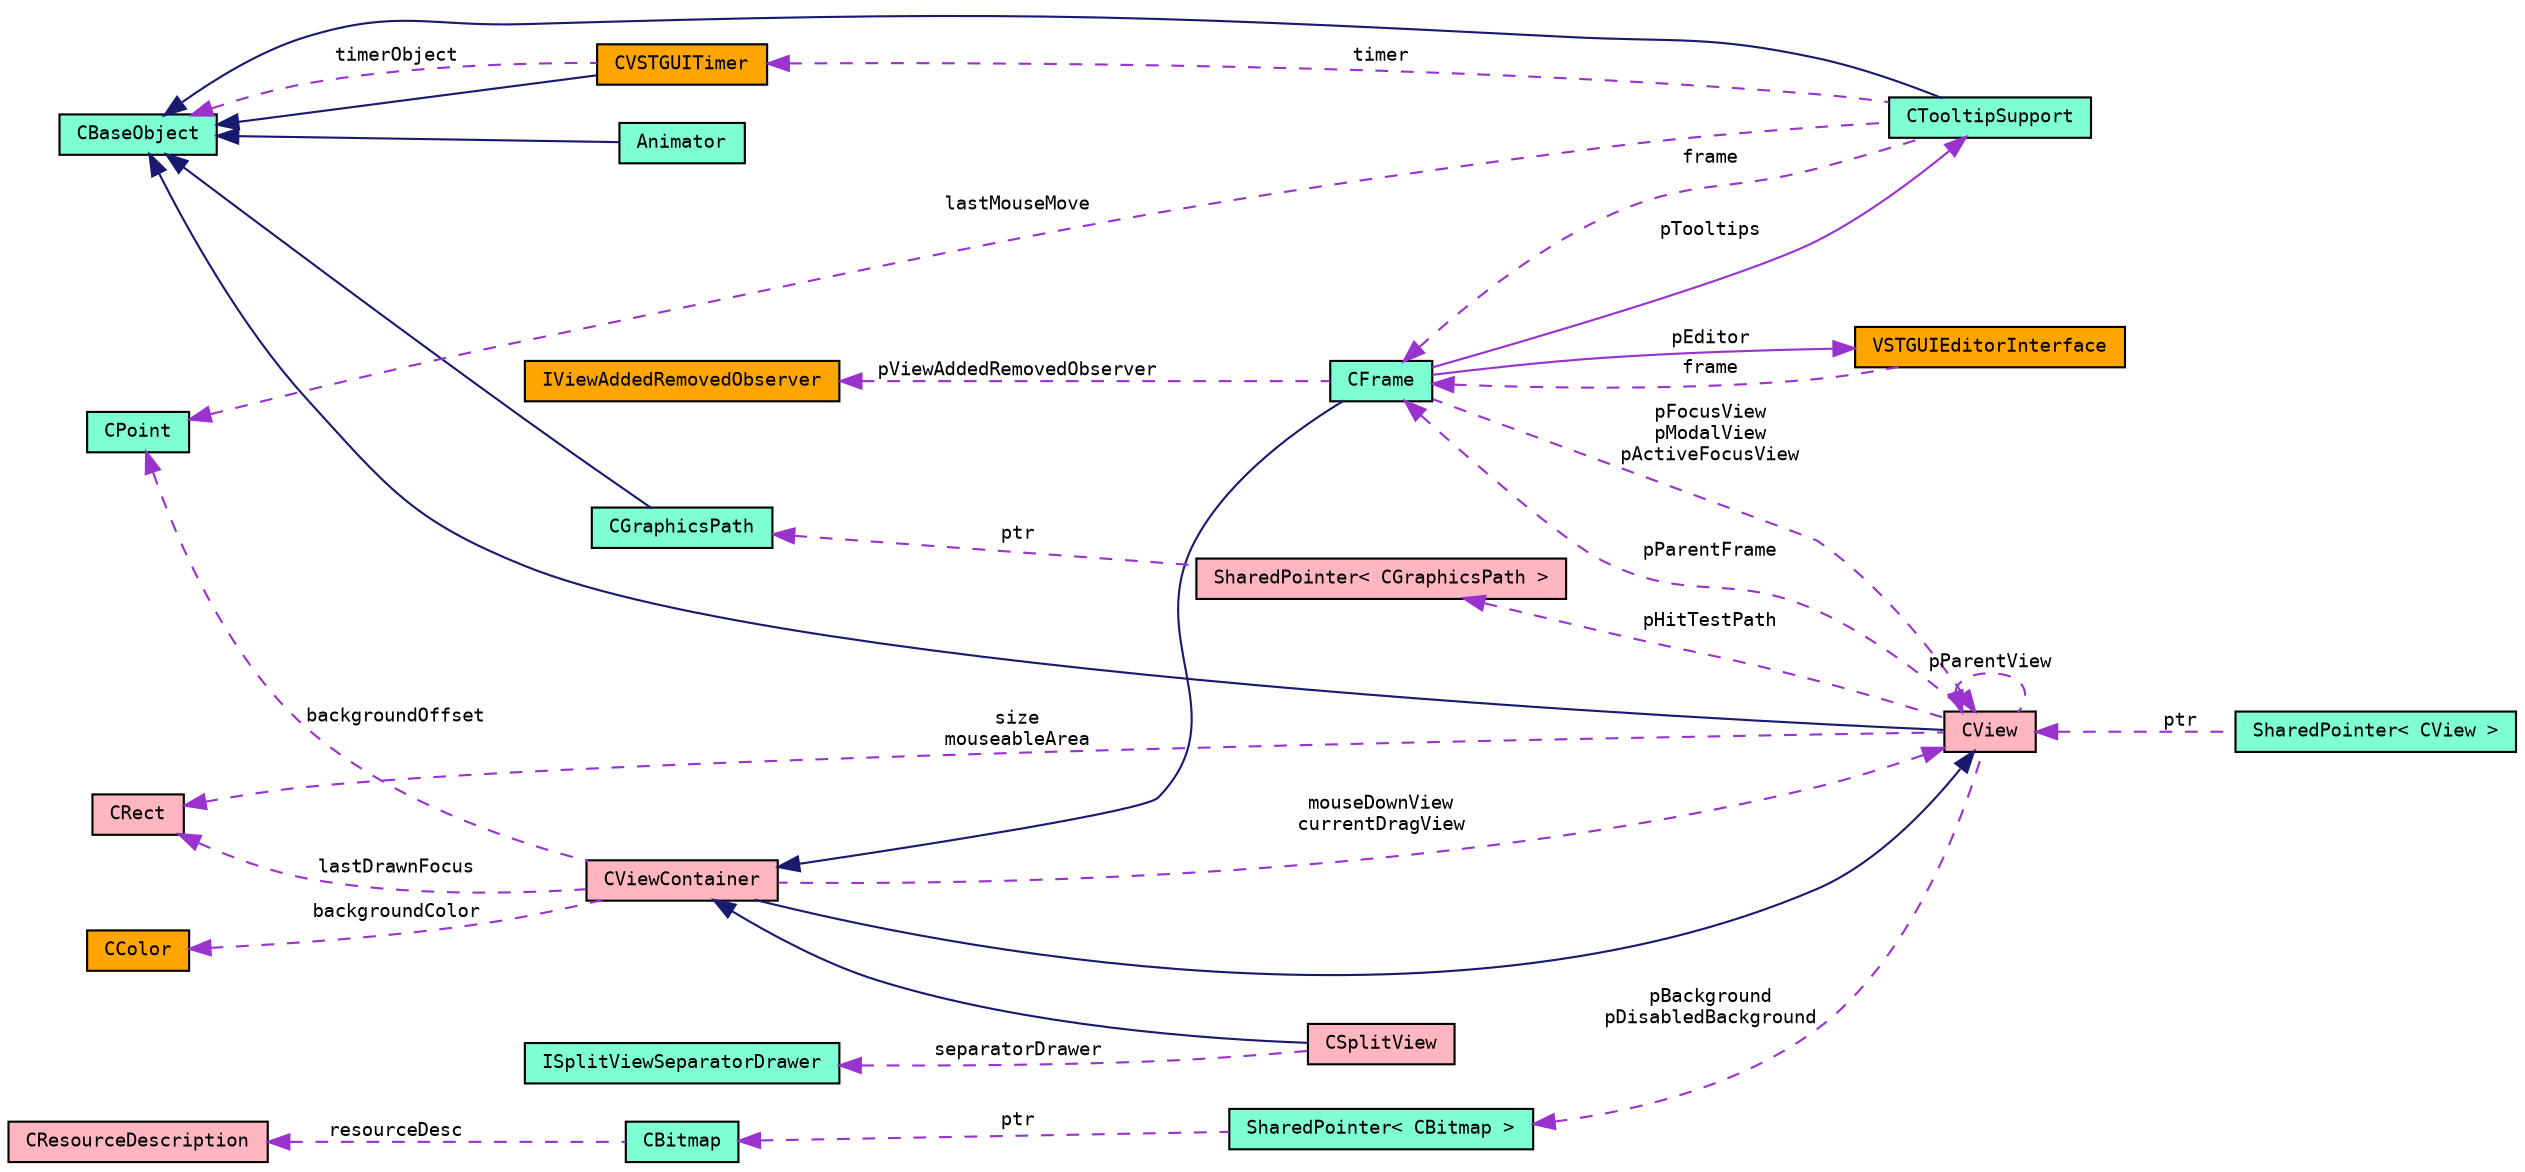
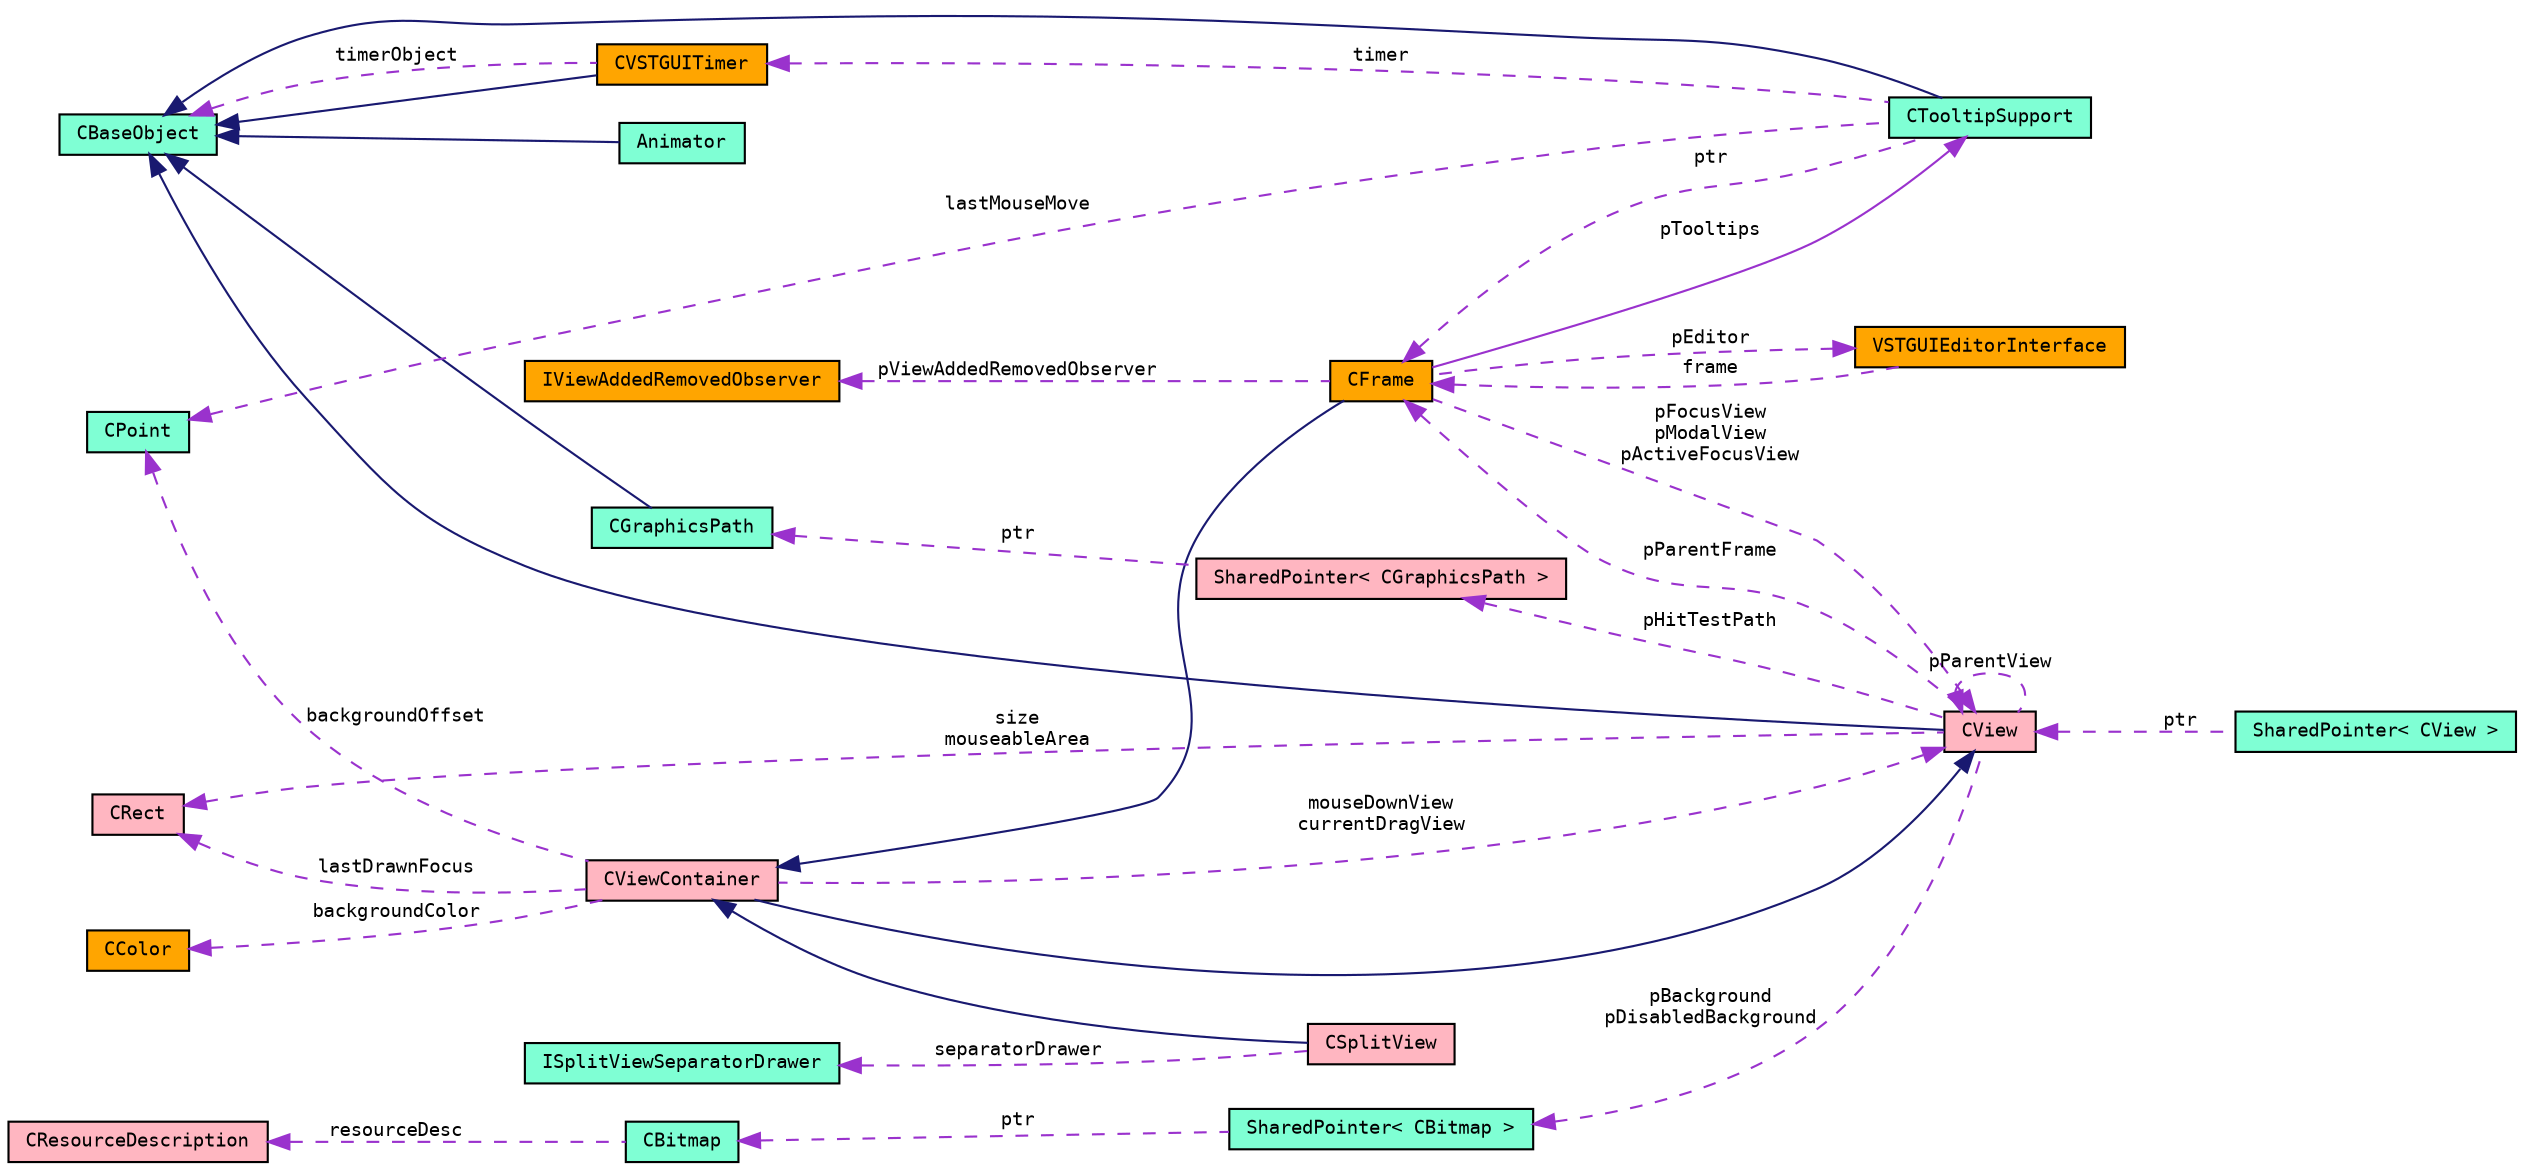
(1711, 158) -> (1711, 158)
(1633, 356) -> (1633, 356)
(1381, 381) -> (1381, 381)
